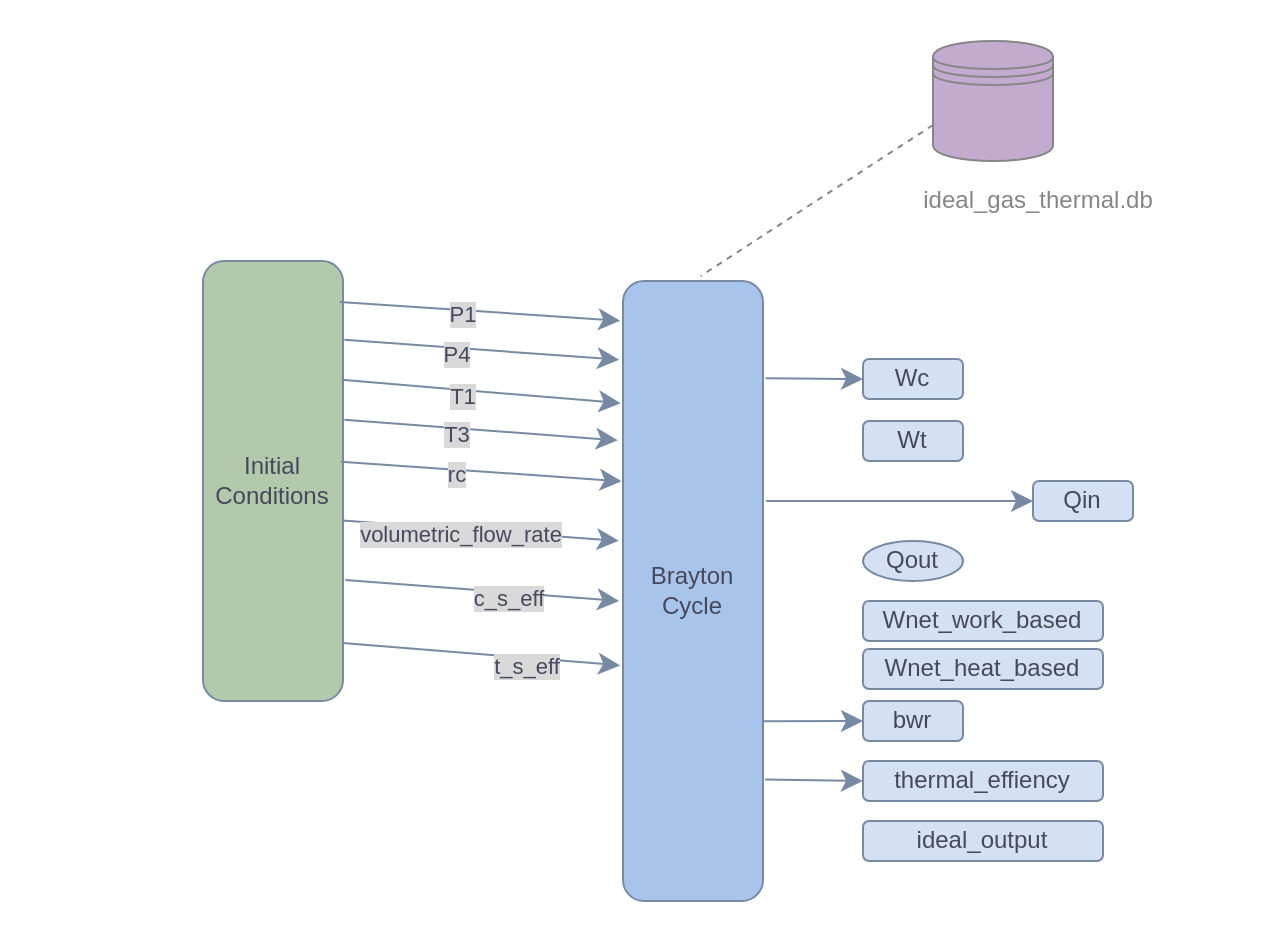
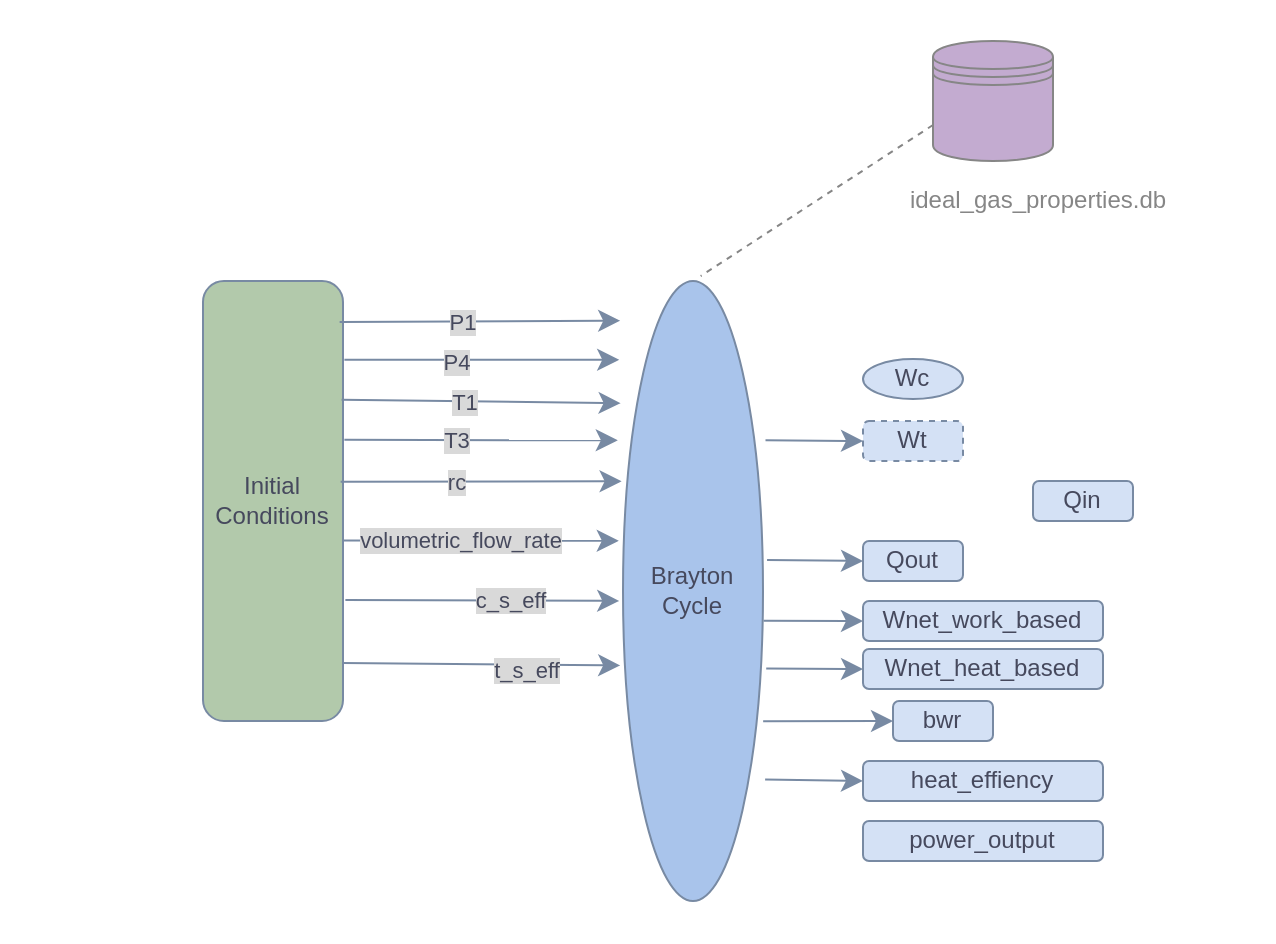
(1039, 201) -> (1039, 201)
(807, 379) -> none
(913, 379) -> (913, 379)
none -> (807, 441)
(913, 441) -> (913, 441)
(273, 481) -> (273, 501)
(892, 501) -> none
none -> (807, 560)
(913, 561) -> (913, 561)
(693, 591) -> (693, 591)
none -> (806, 621)
none -> (807, 669)
(913, 721) -> (943, 721)
(983, 781) -> (983, 781)
(983, 841) -> (983, 841)
